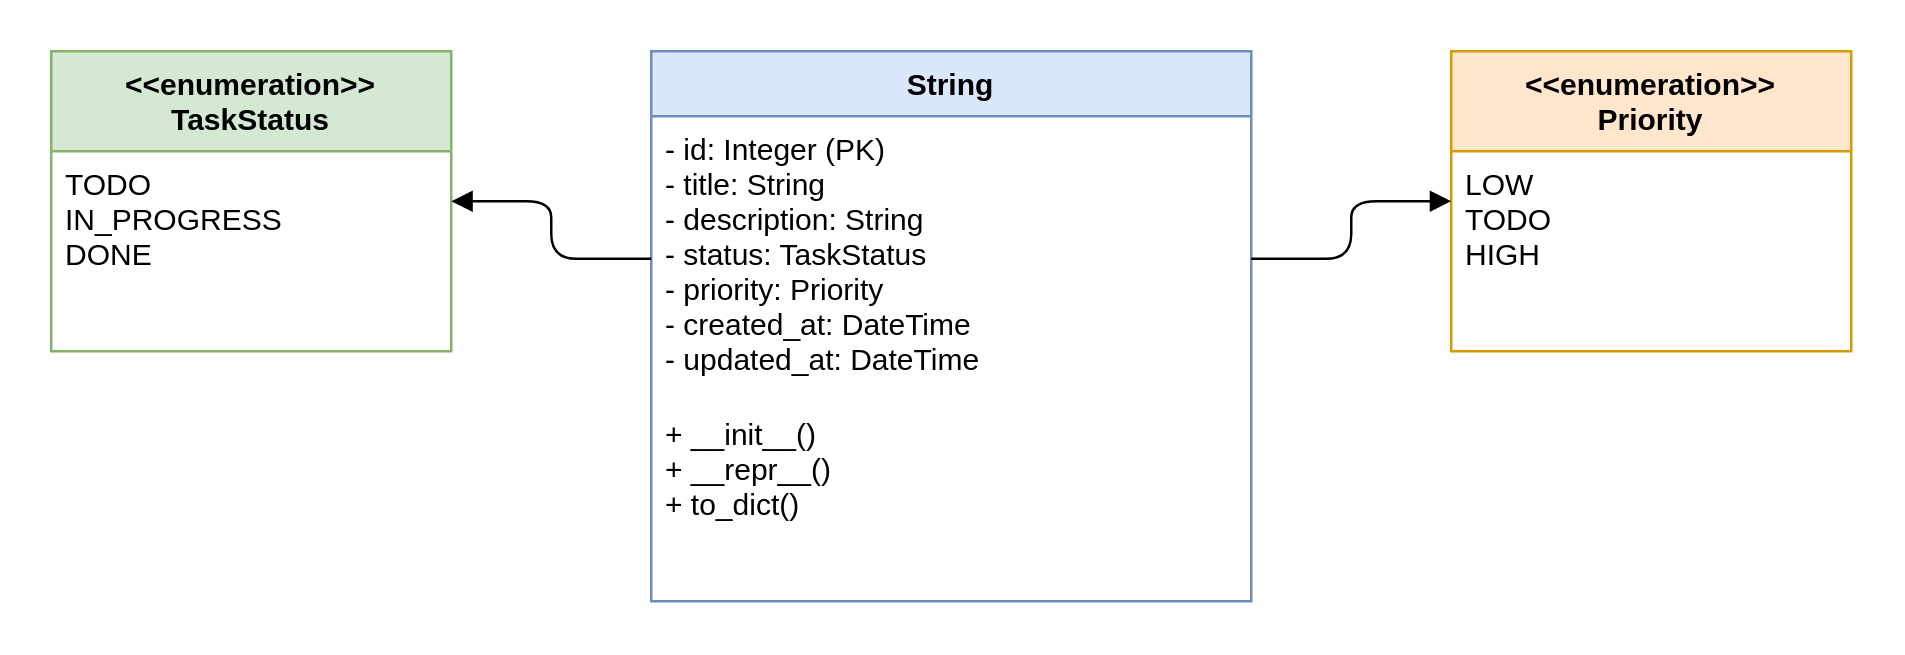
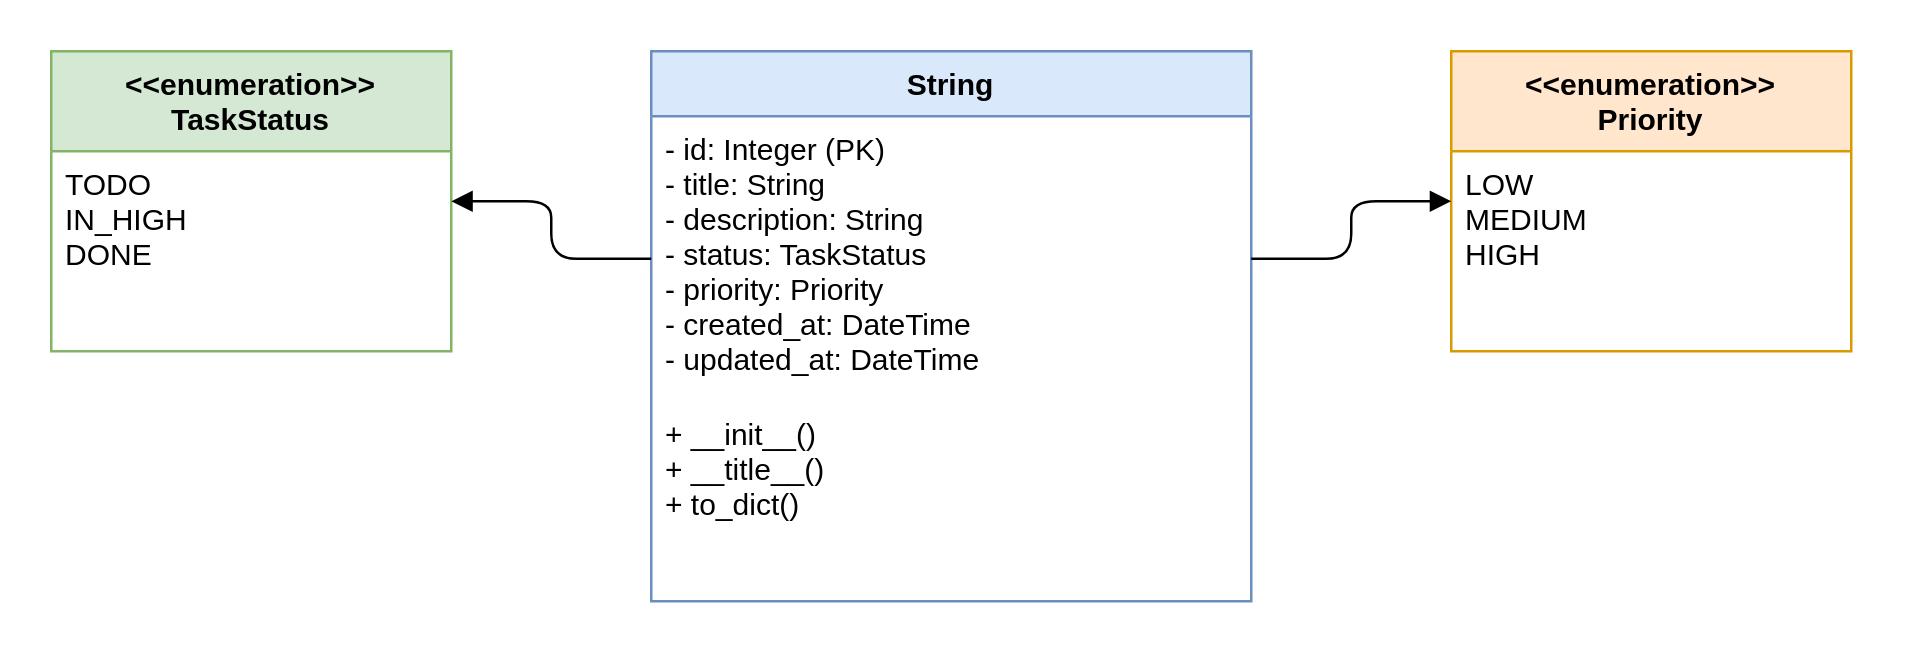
(99, 185) -> (99, 185)
(1490, 185) -> (1490, 185)
(754, 435) -> (754, 435)
